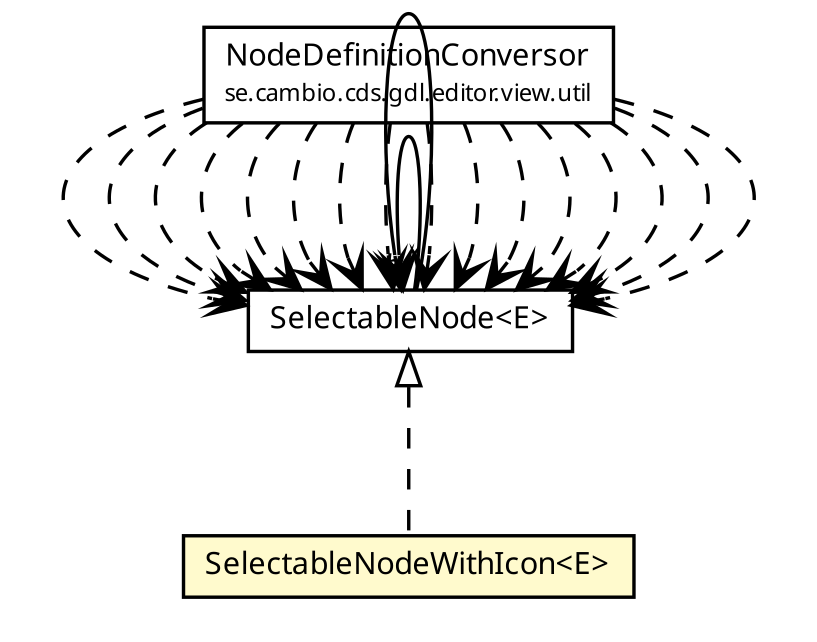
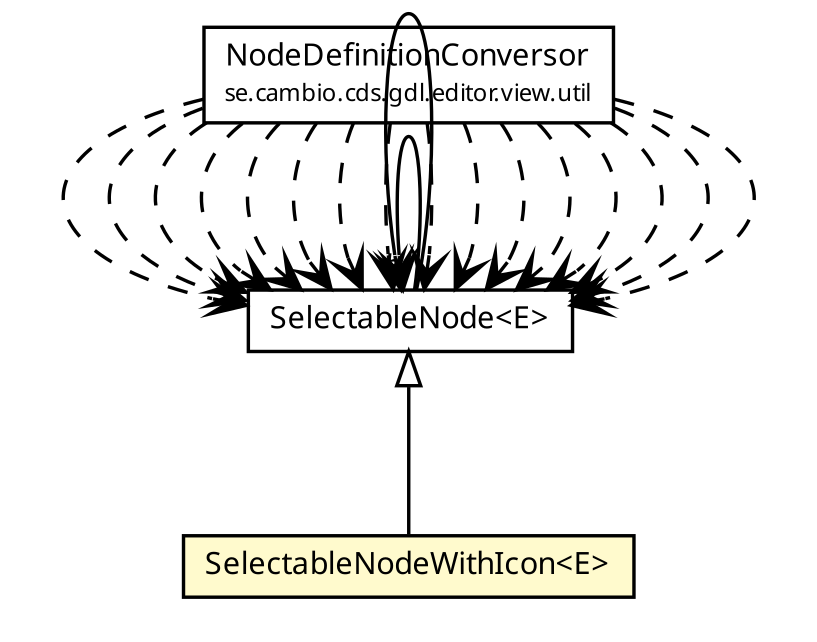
(409, 461) -> (409, 461)
